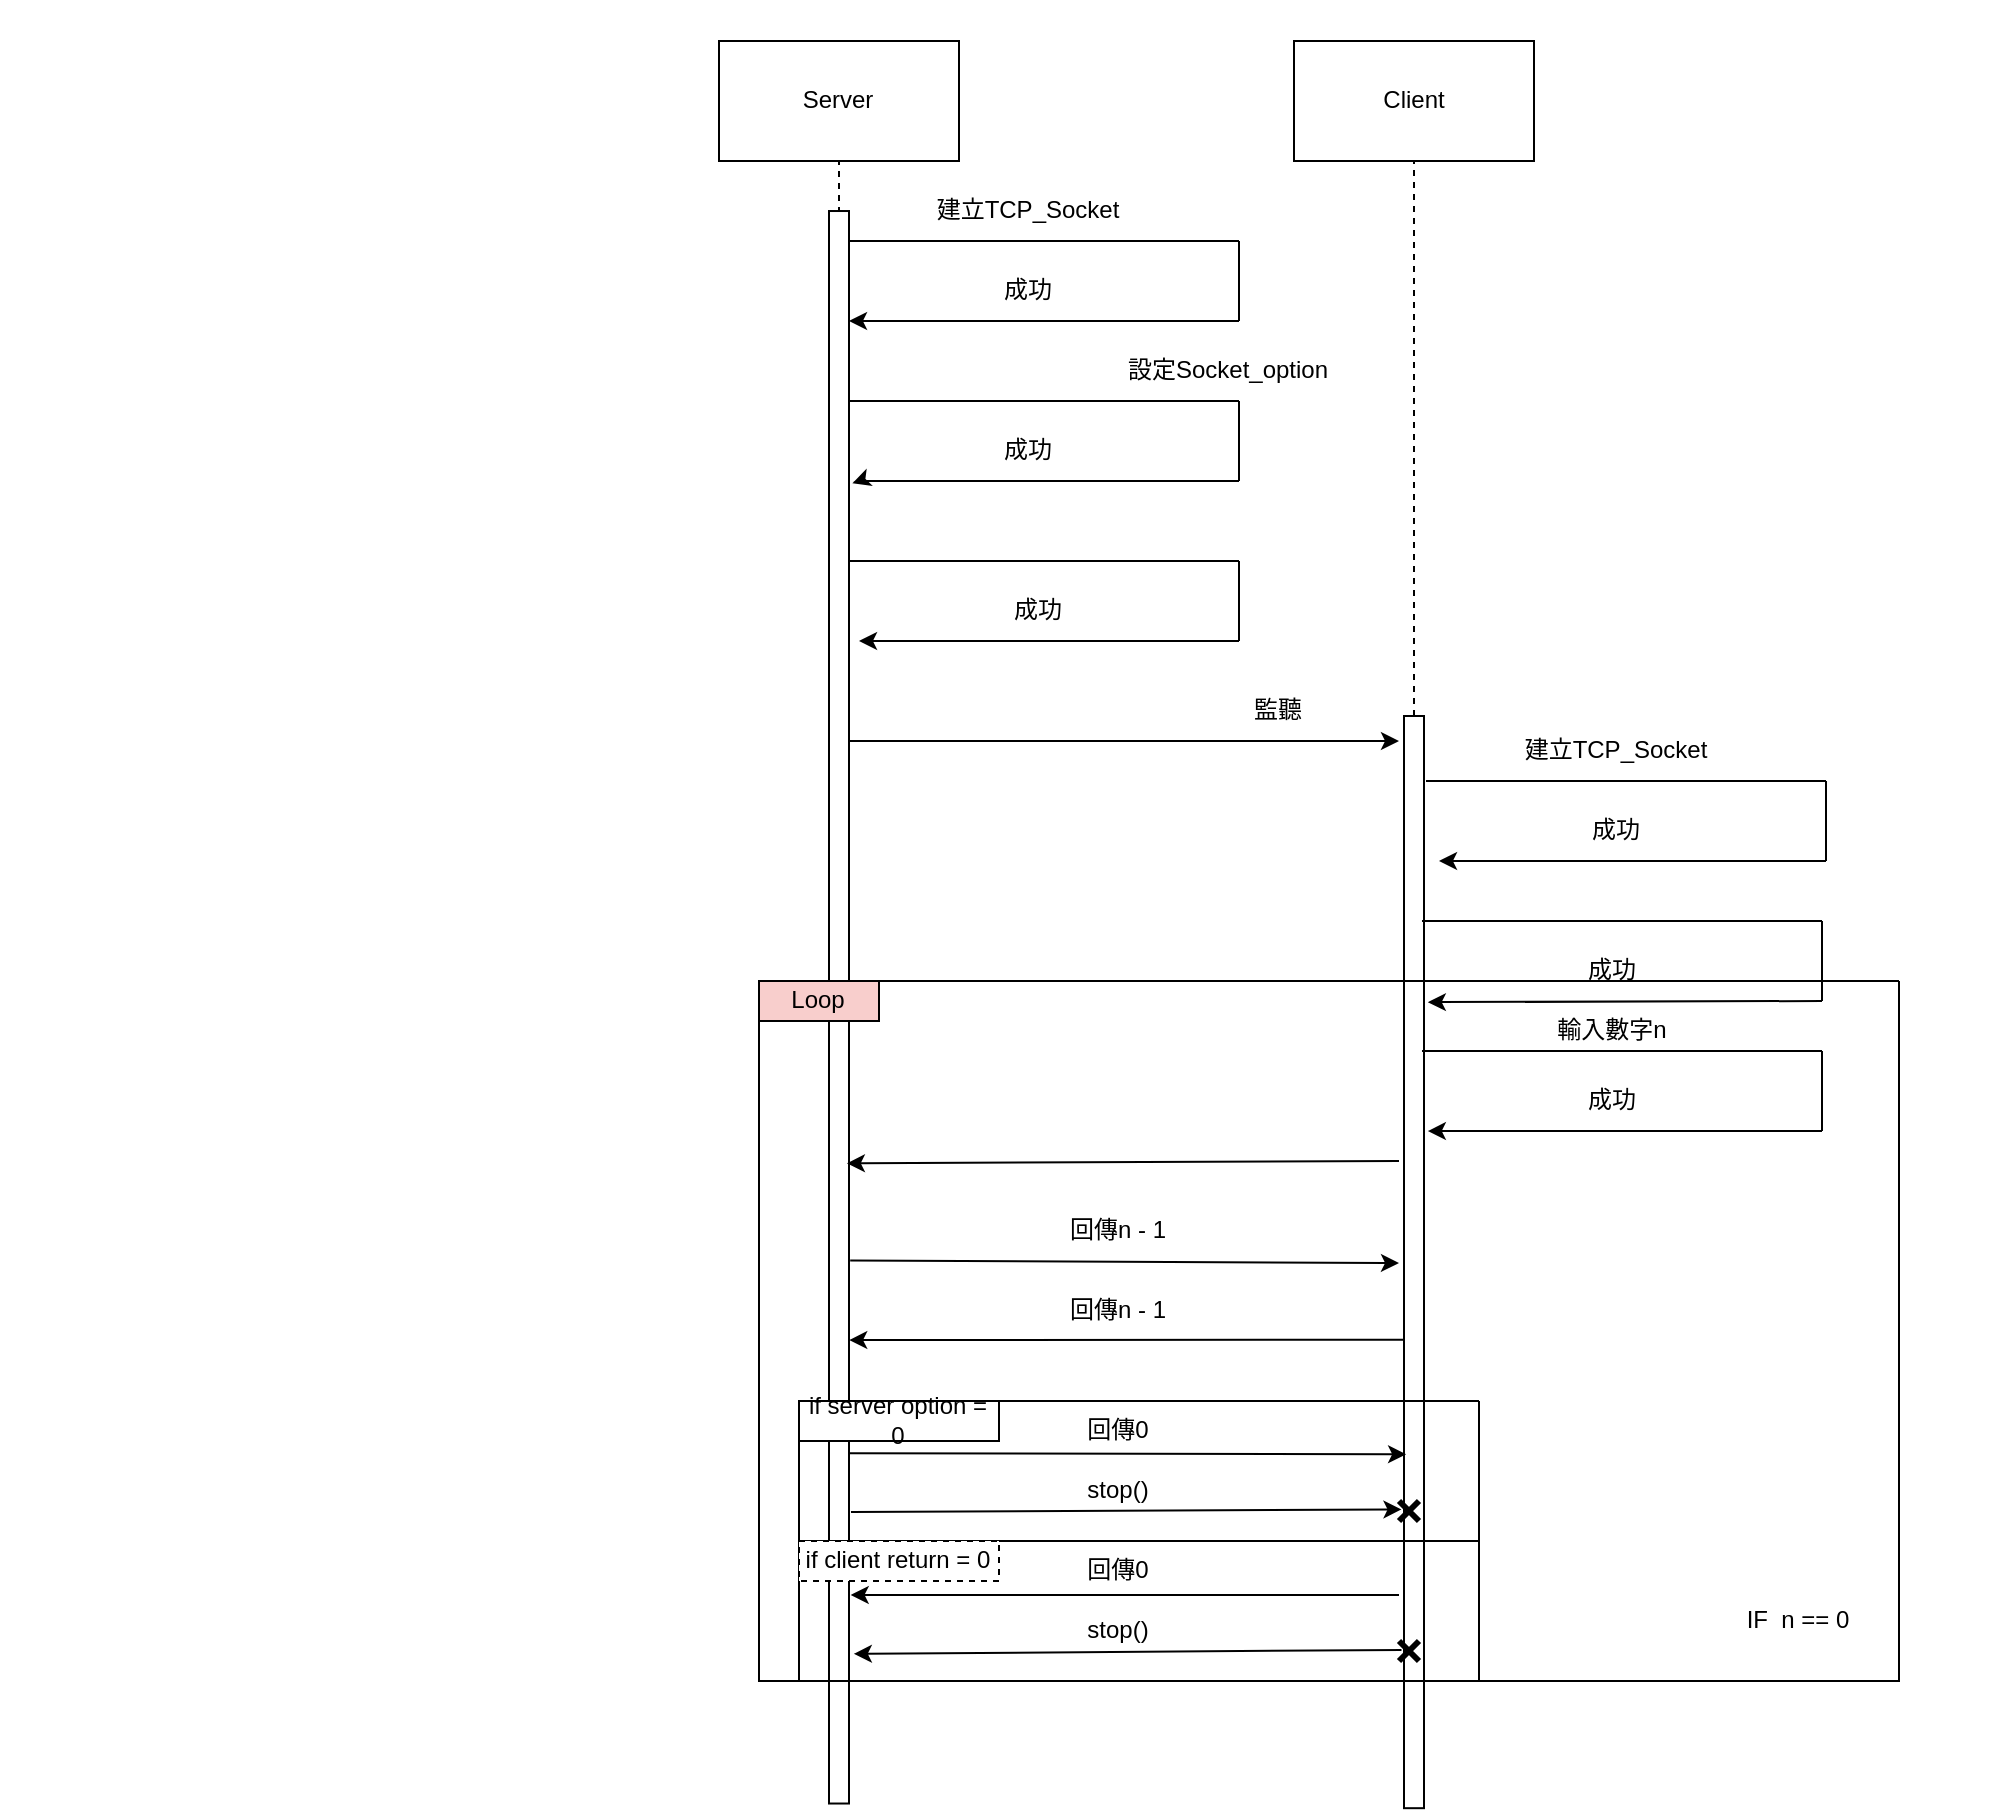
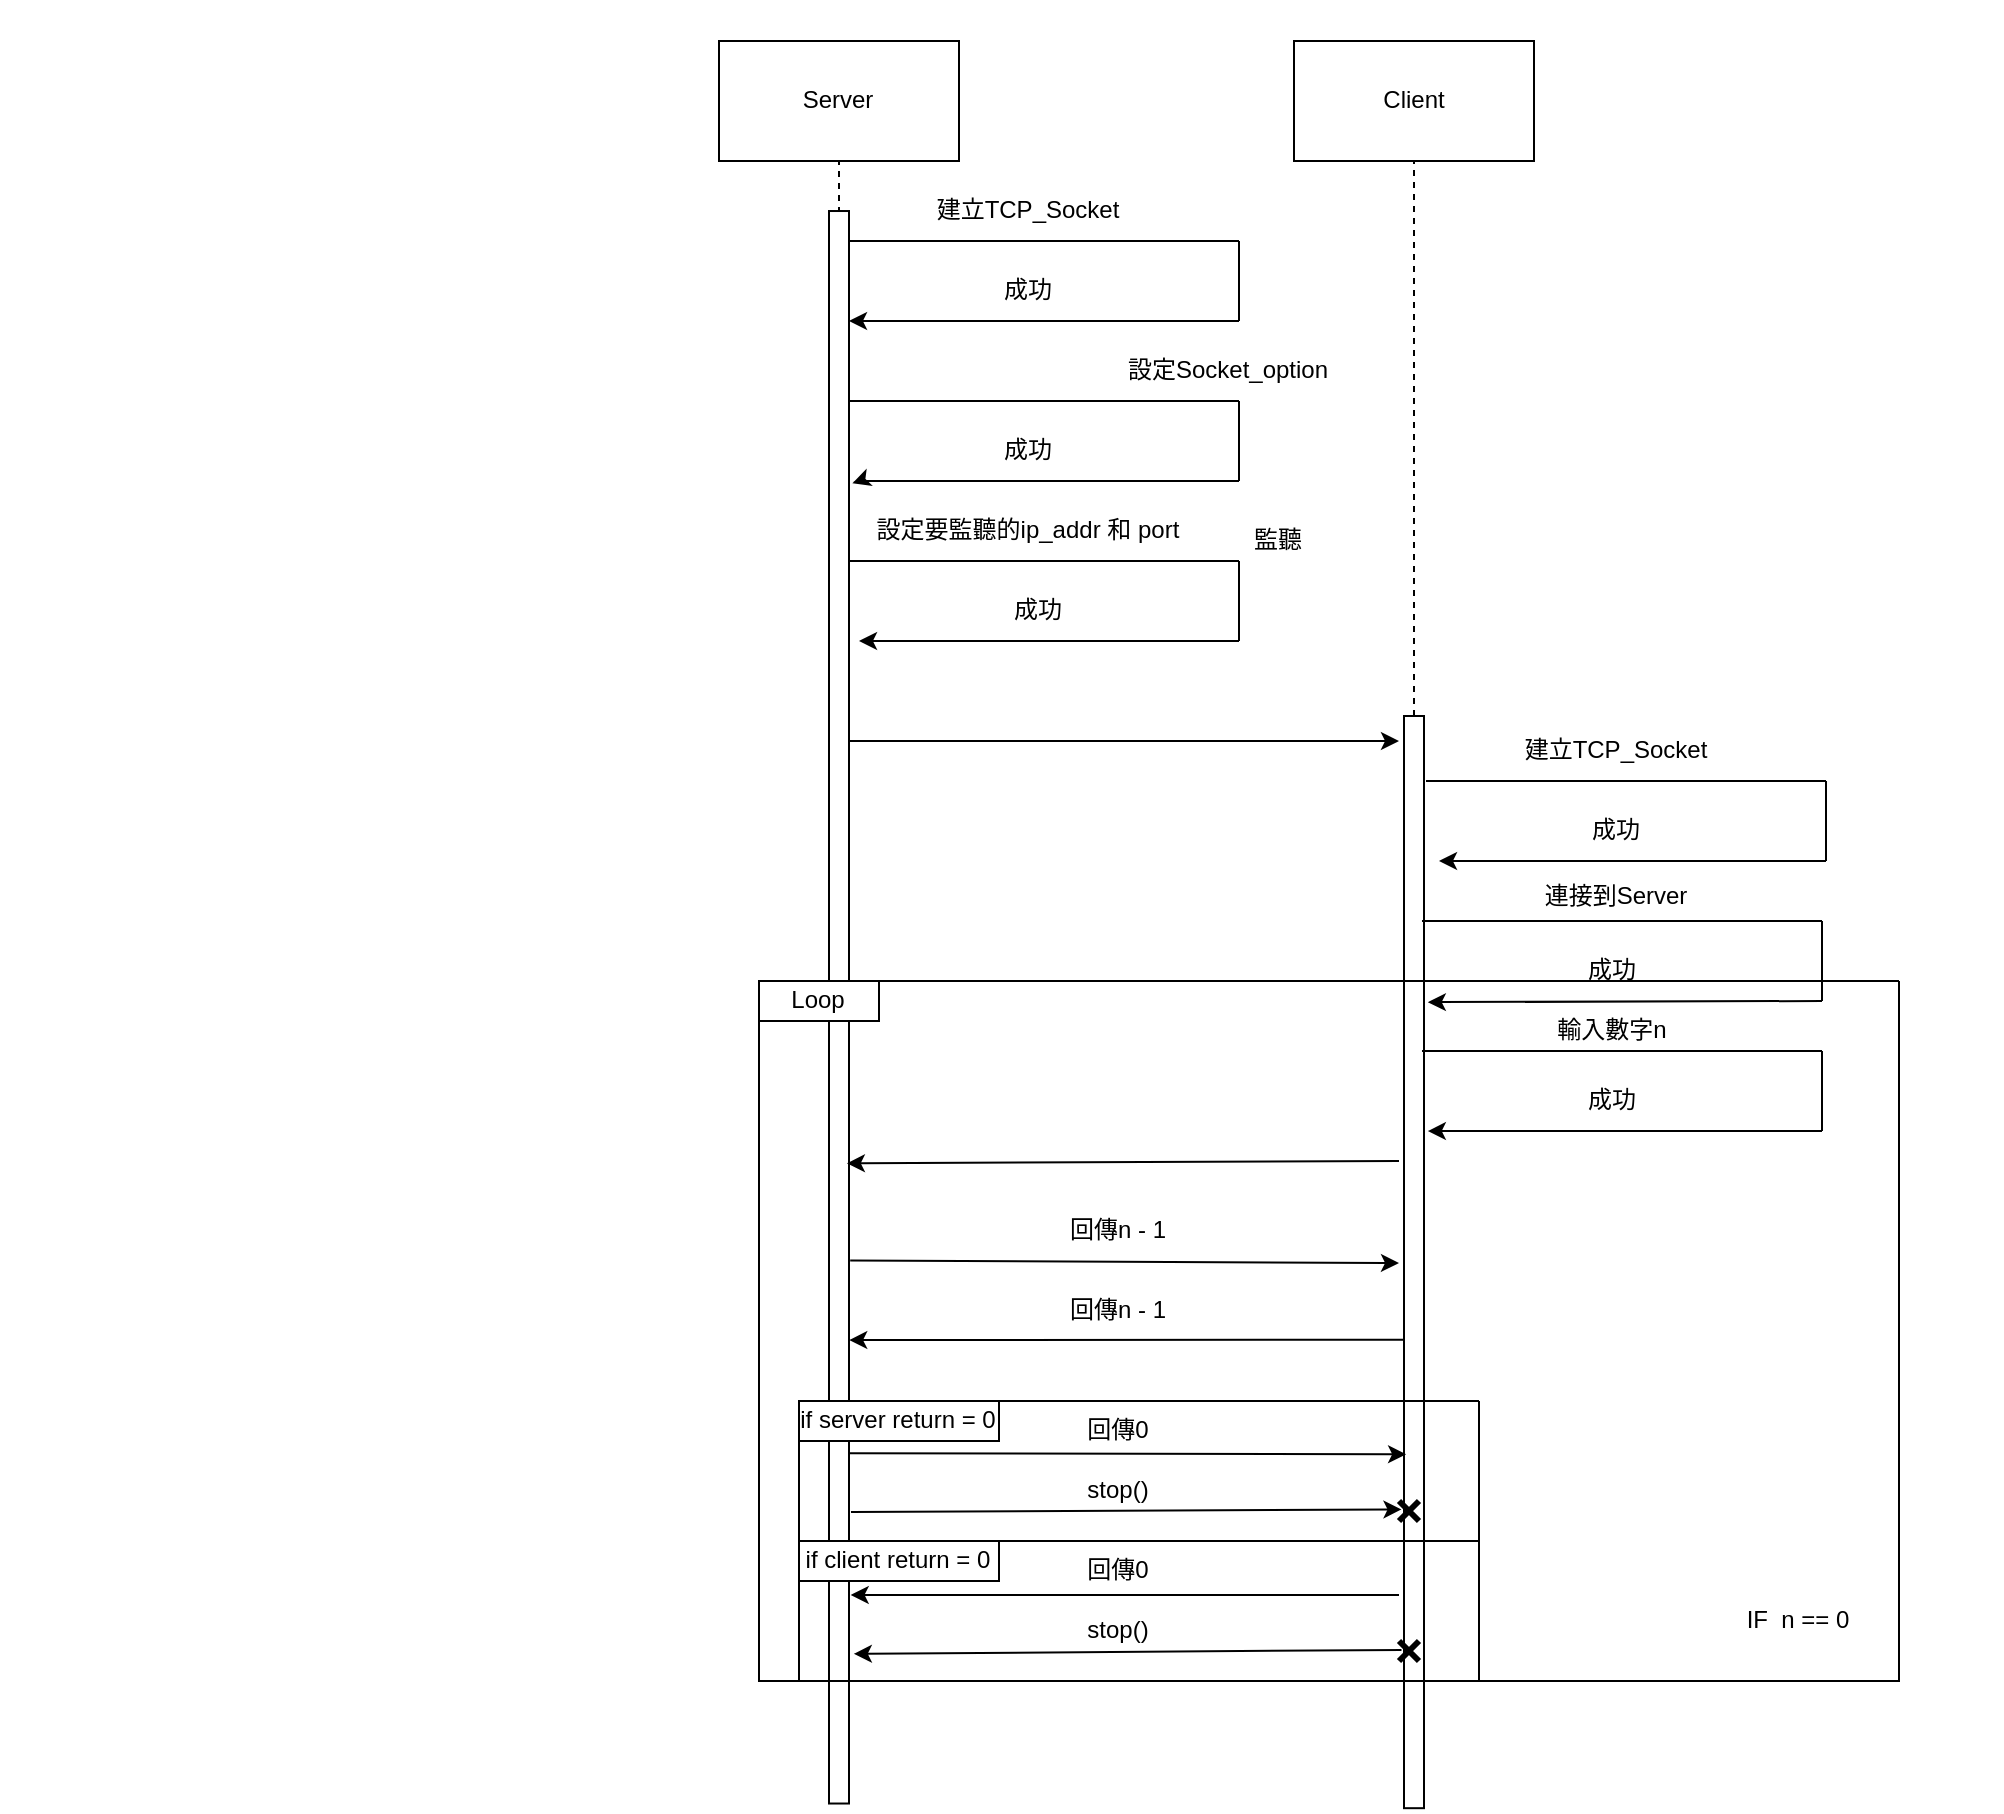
none -> (1029, 531)
(1279, 711) -> (1279, 541)
none -> (1616, 896)
(819, 1001) -> (819, 1001)
(899, 1421) -> (899, 1421)
(899, 1561) -> (899, 1561)
